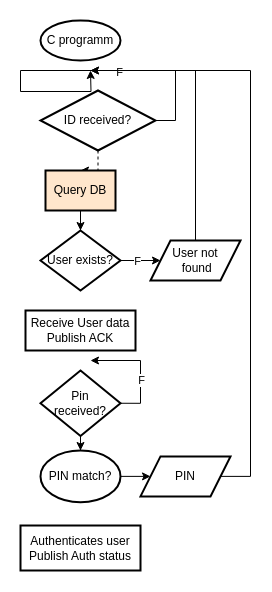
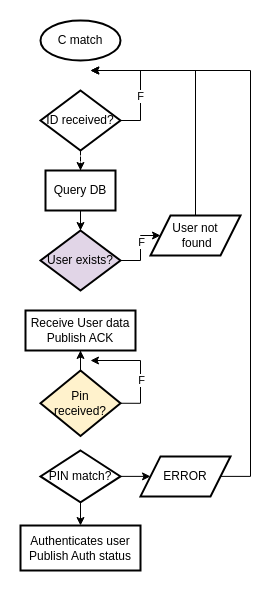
(81, 41) -> (81, 41)
(98, 121) -> (81, 121)
(81, 191) -> (81, 191)
(81, 261) -> (81, 261)
(196, 261) -> (196, 236)
(81, 403) -> (81, 403)
(81, 454) -> (81, 357)
(81, 476) -> (81, 476)
(186, 477) -> (186, 477)
none -> (81, 518)
